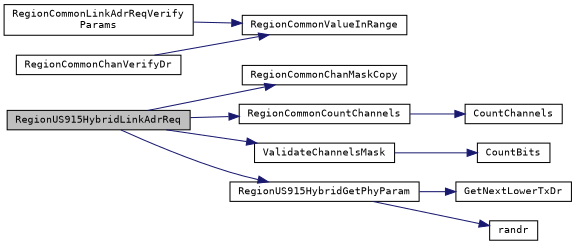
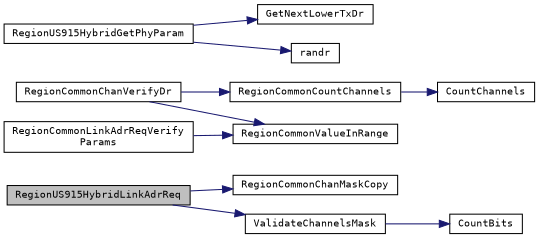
(210, 117) -> (200, 92)
(188, 158) -> none
